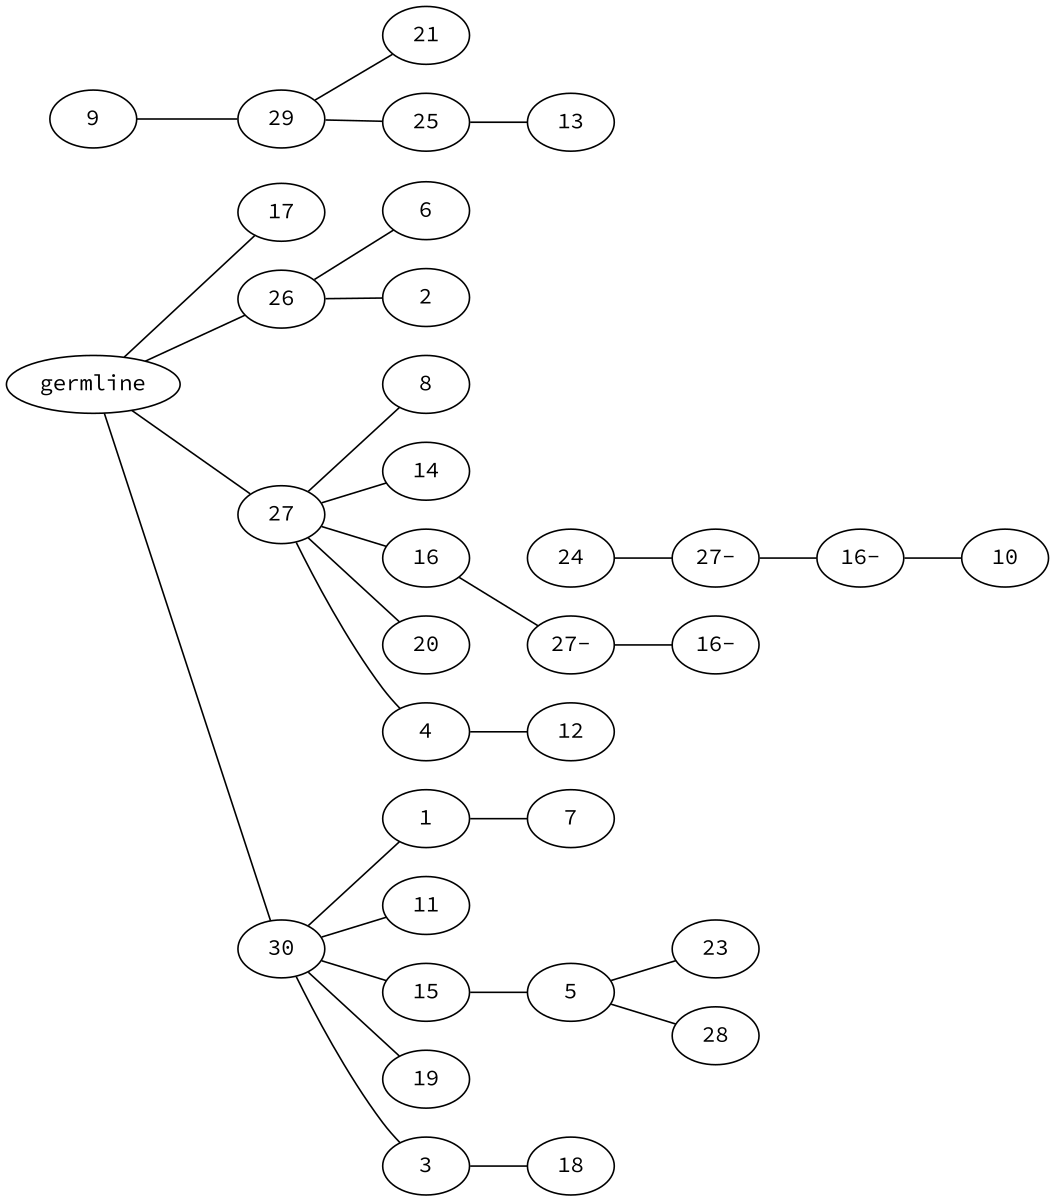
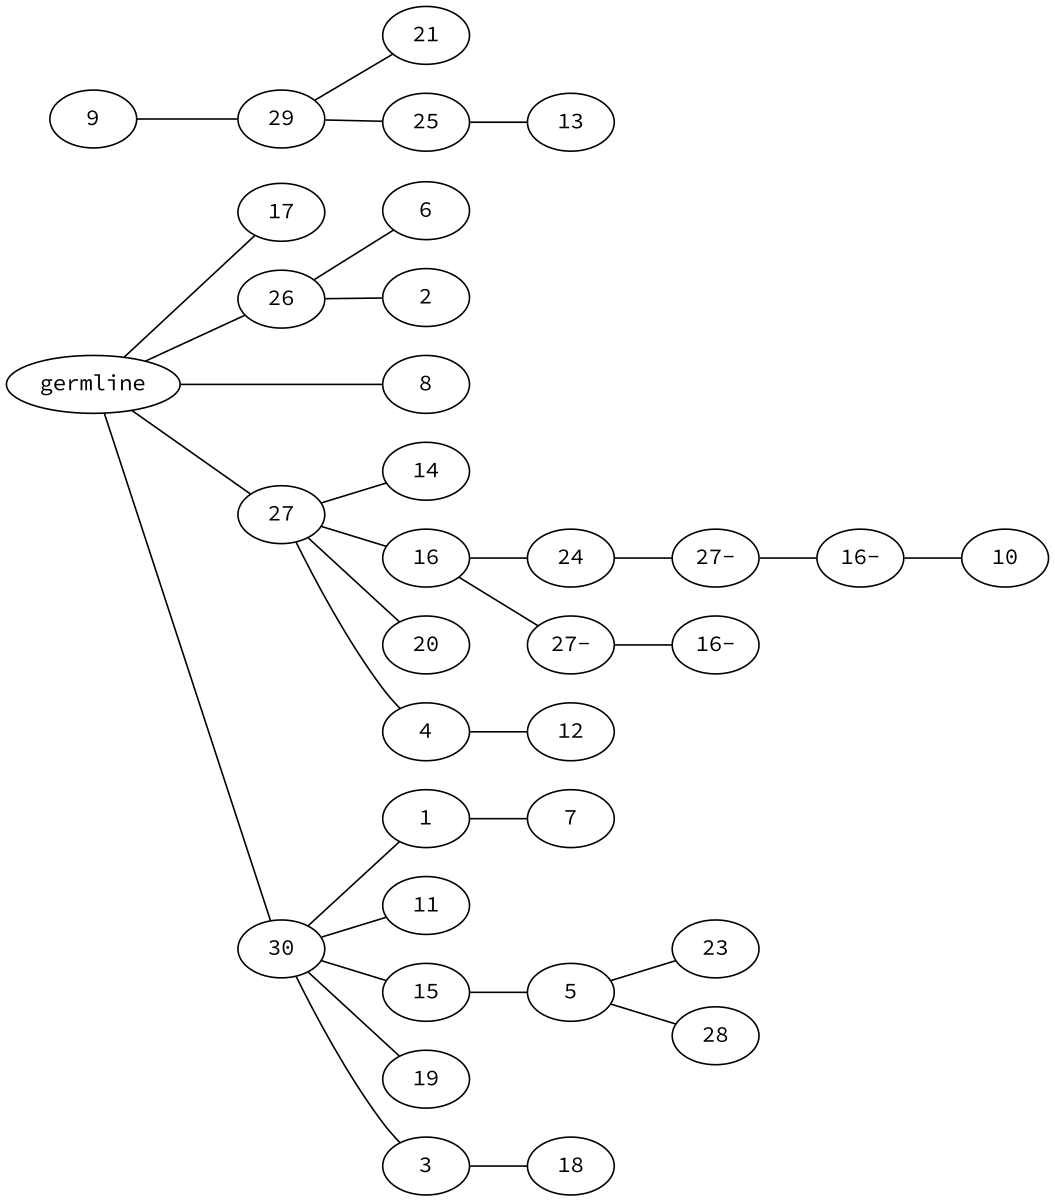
(354, 449) -> (281, 384)
none -> (499, 558)
